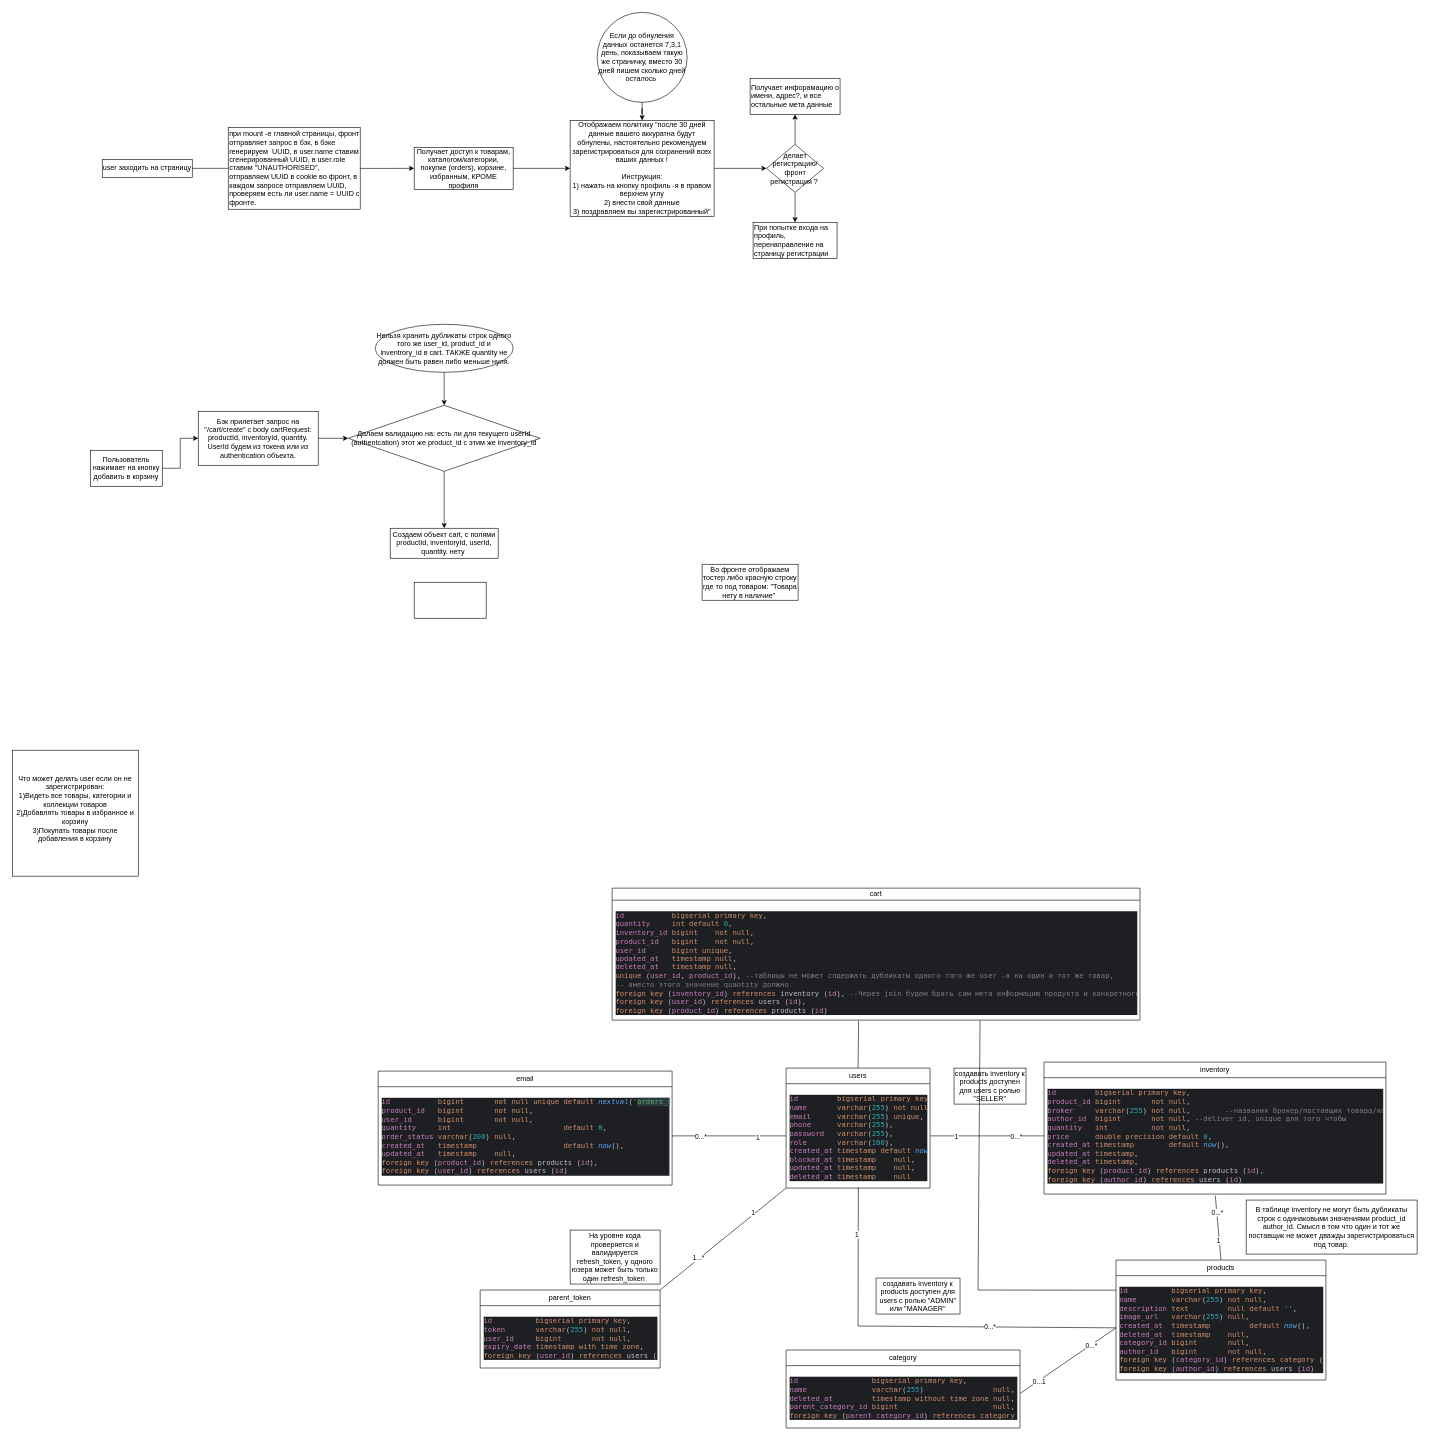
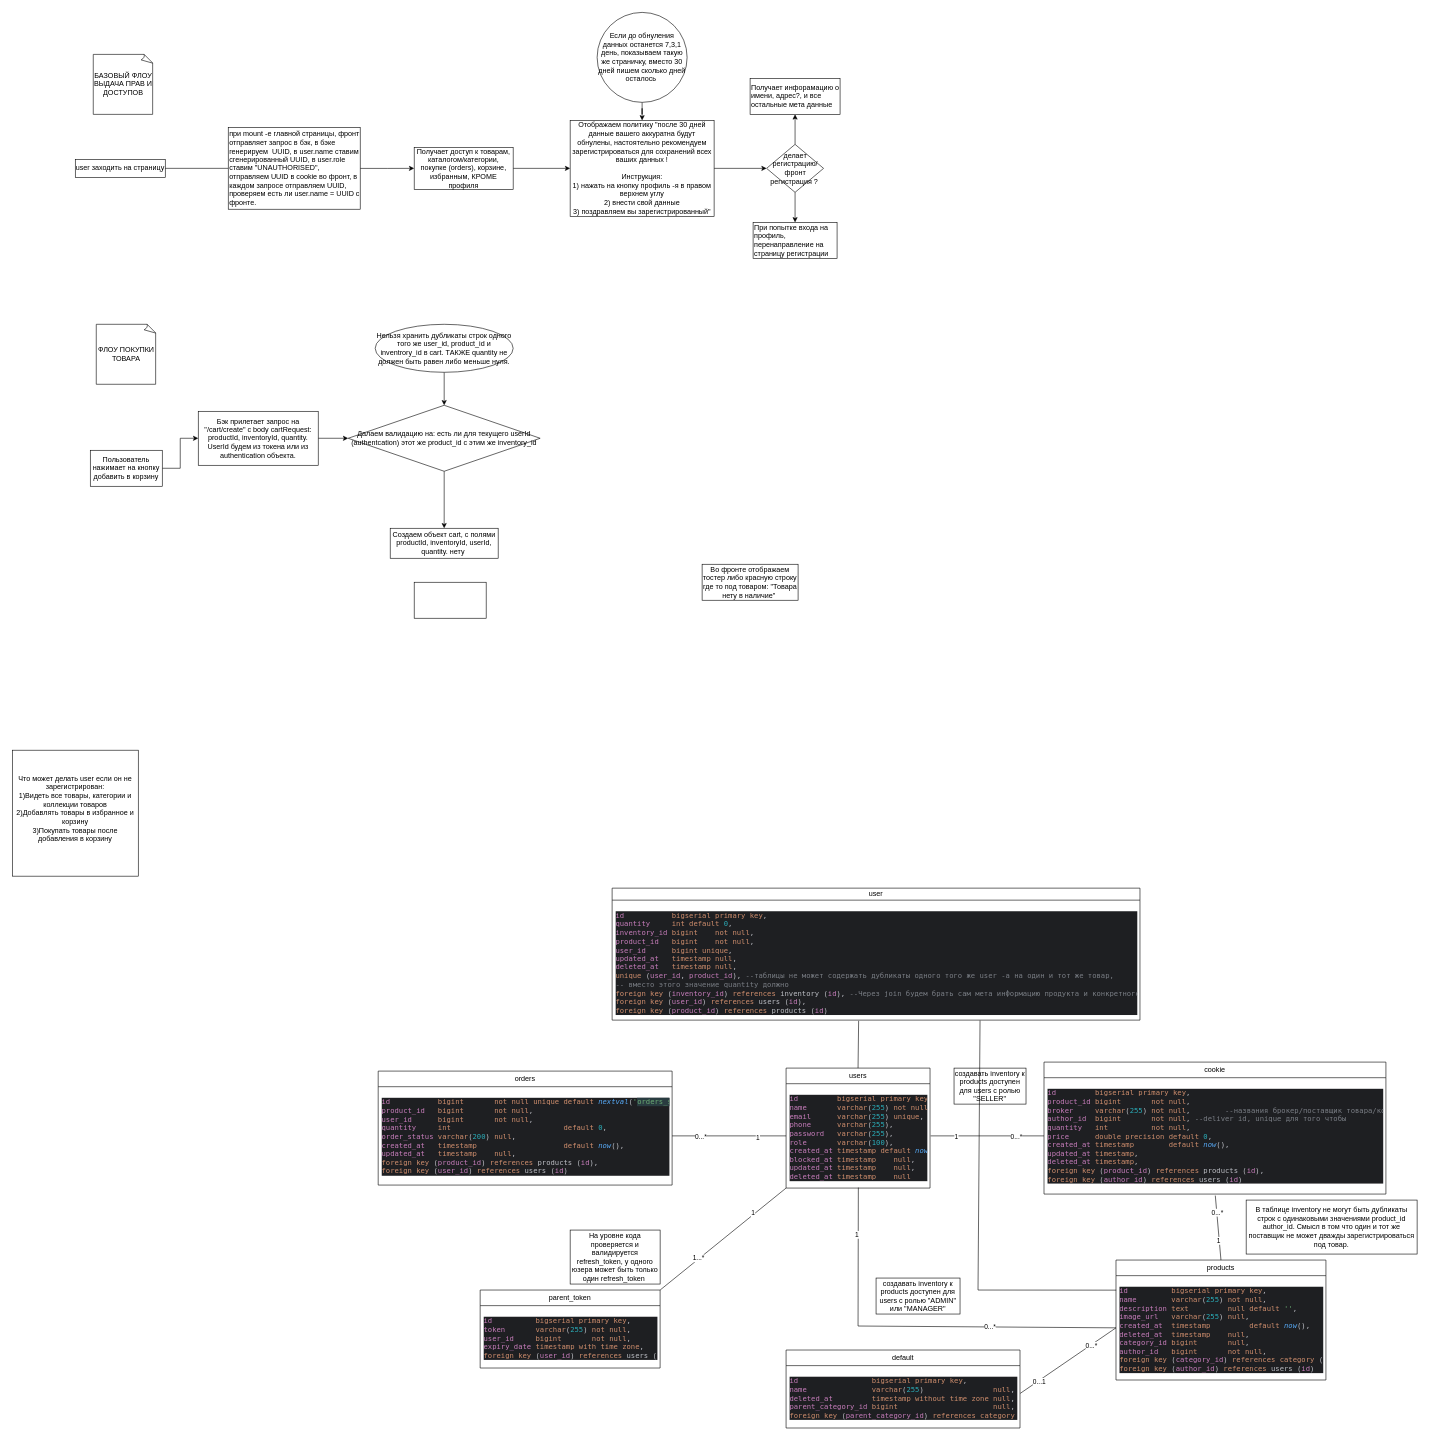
none -> (123, 84)
(147, 168) -> (120, 168)
none -> (126, 354)
(876, 894) -> (876, 894)
(1215, 1070) -> (1215, 1070)
(525, 1079) -> (525, 1079)
(903, 1358) -> (903, 1358)
